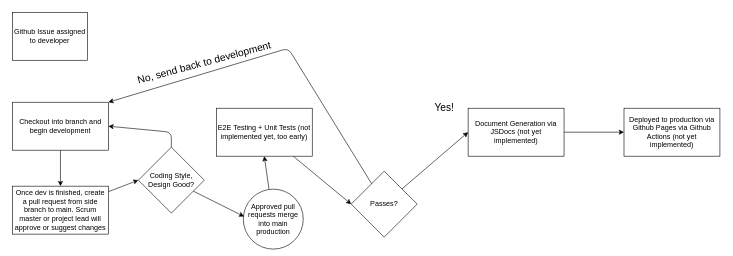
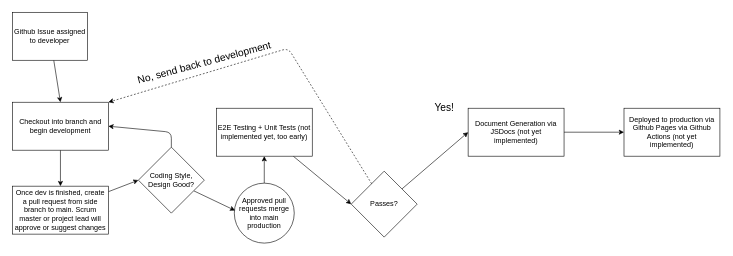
(276, 52) -> (276, 52)
none -> (57, 80)
(273, 219) -> (264, 213)
